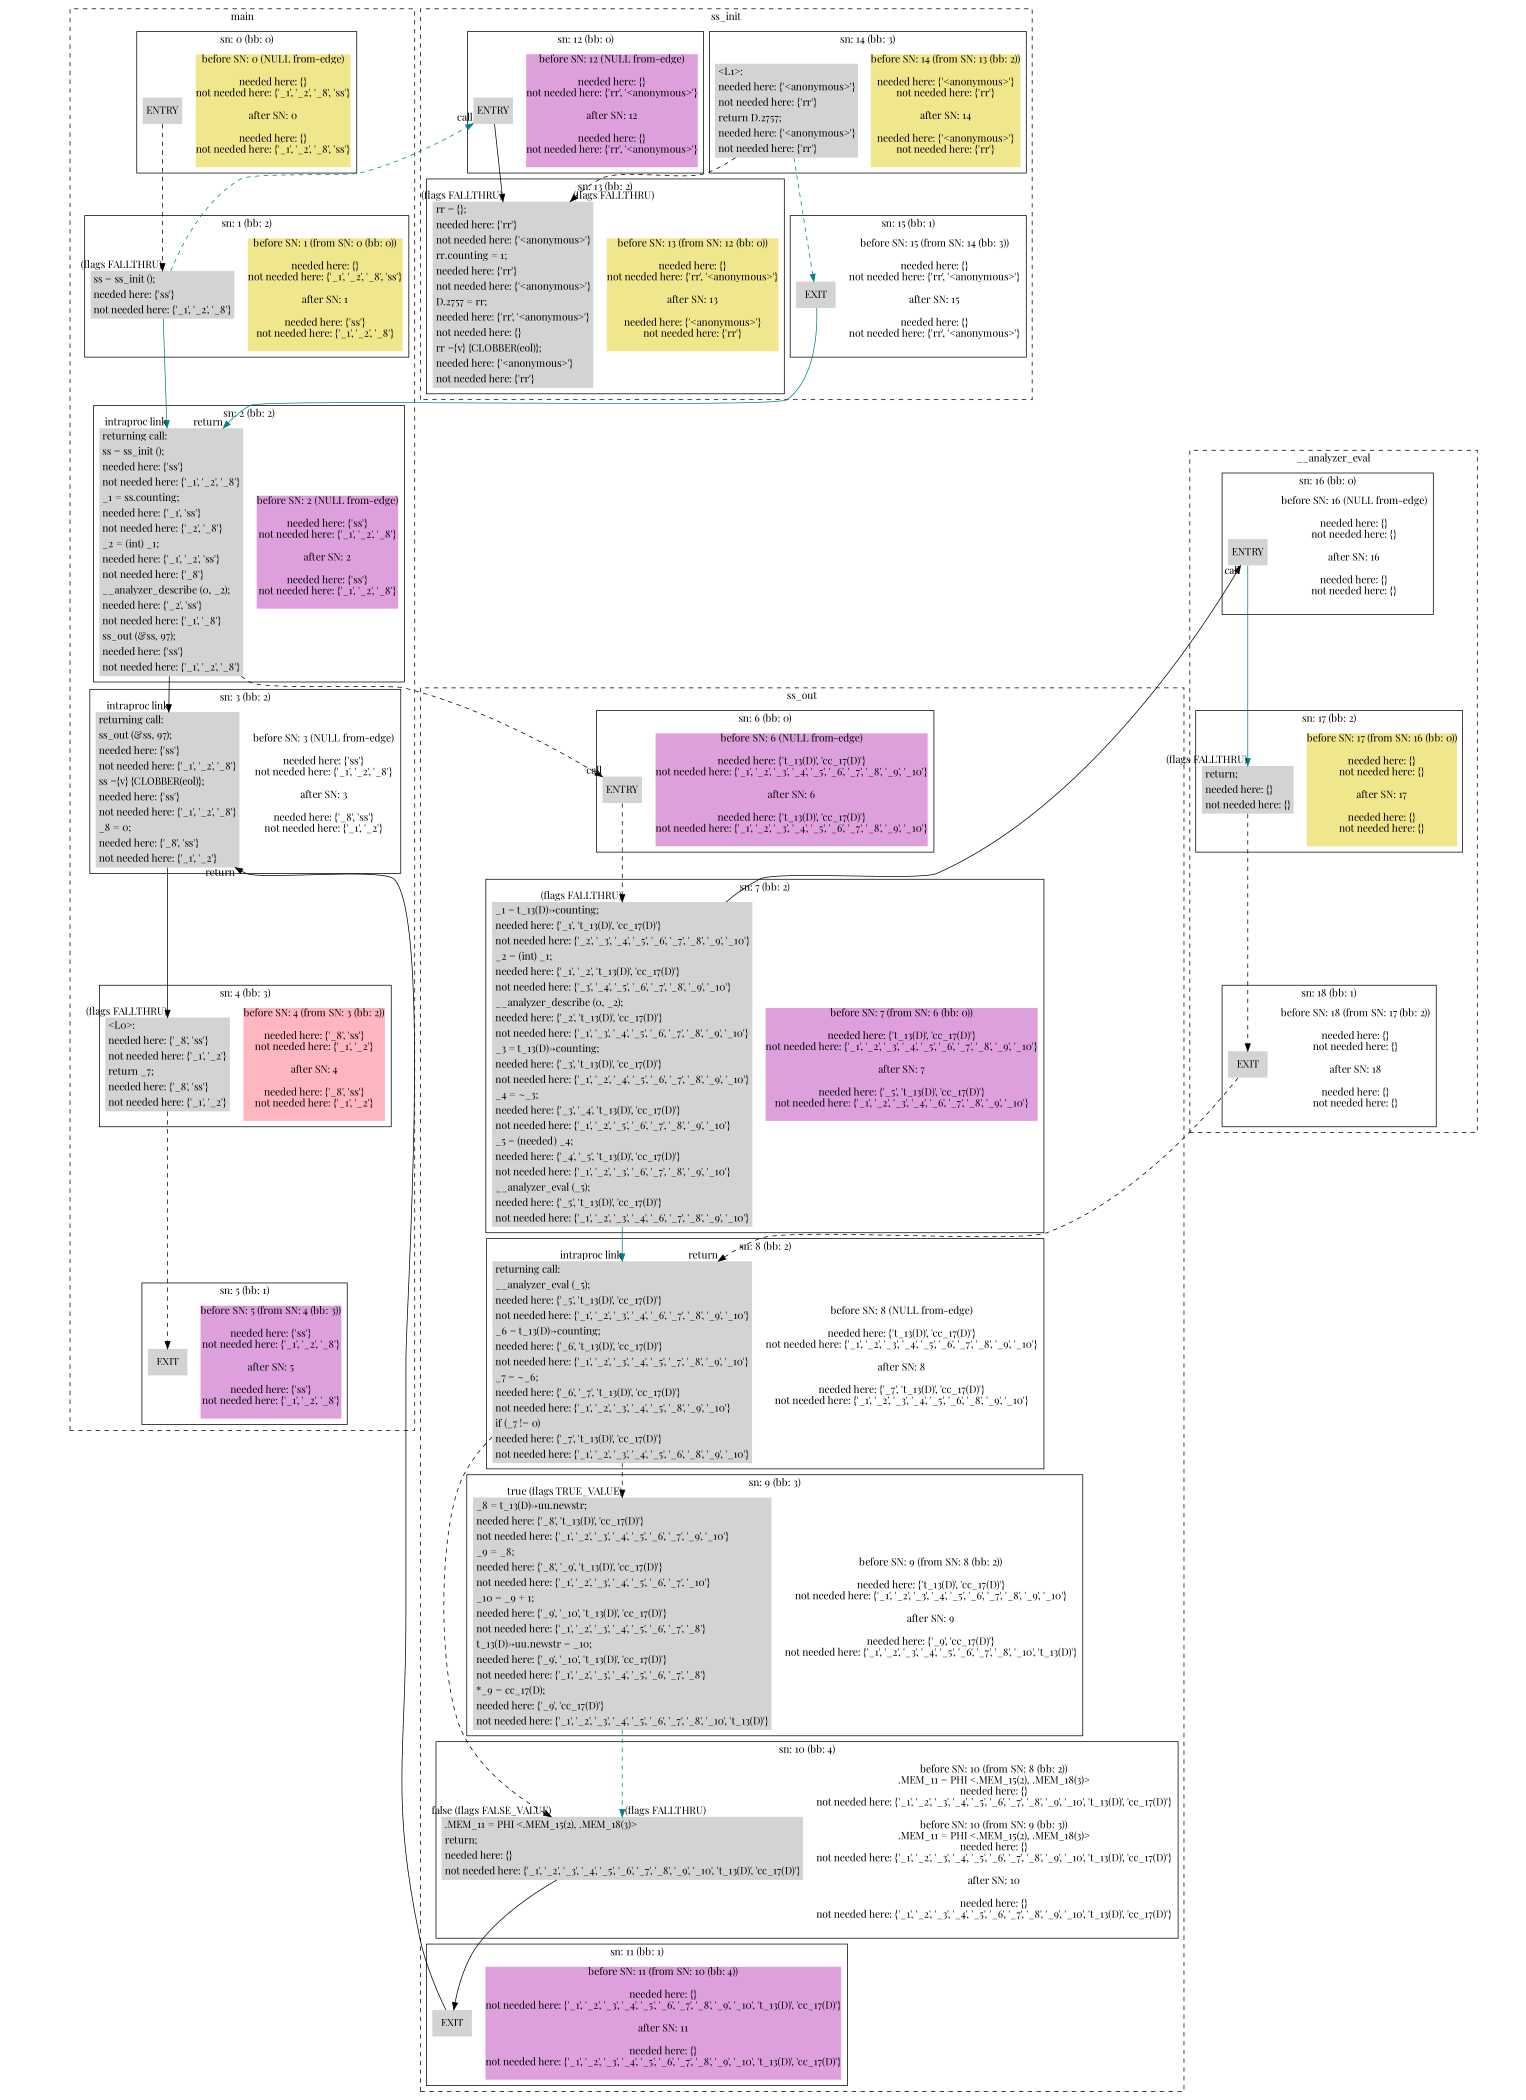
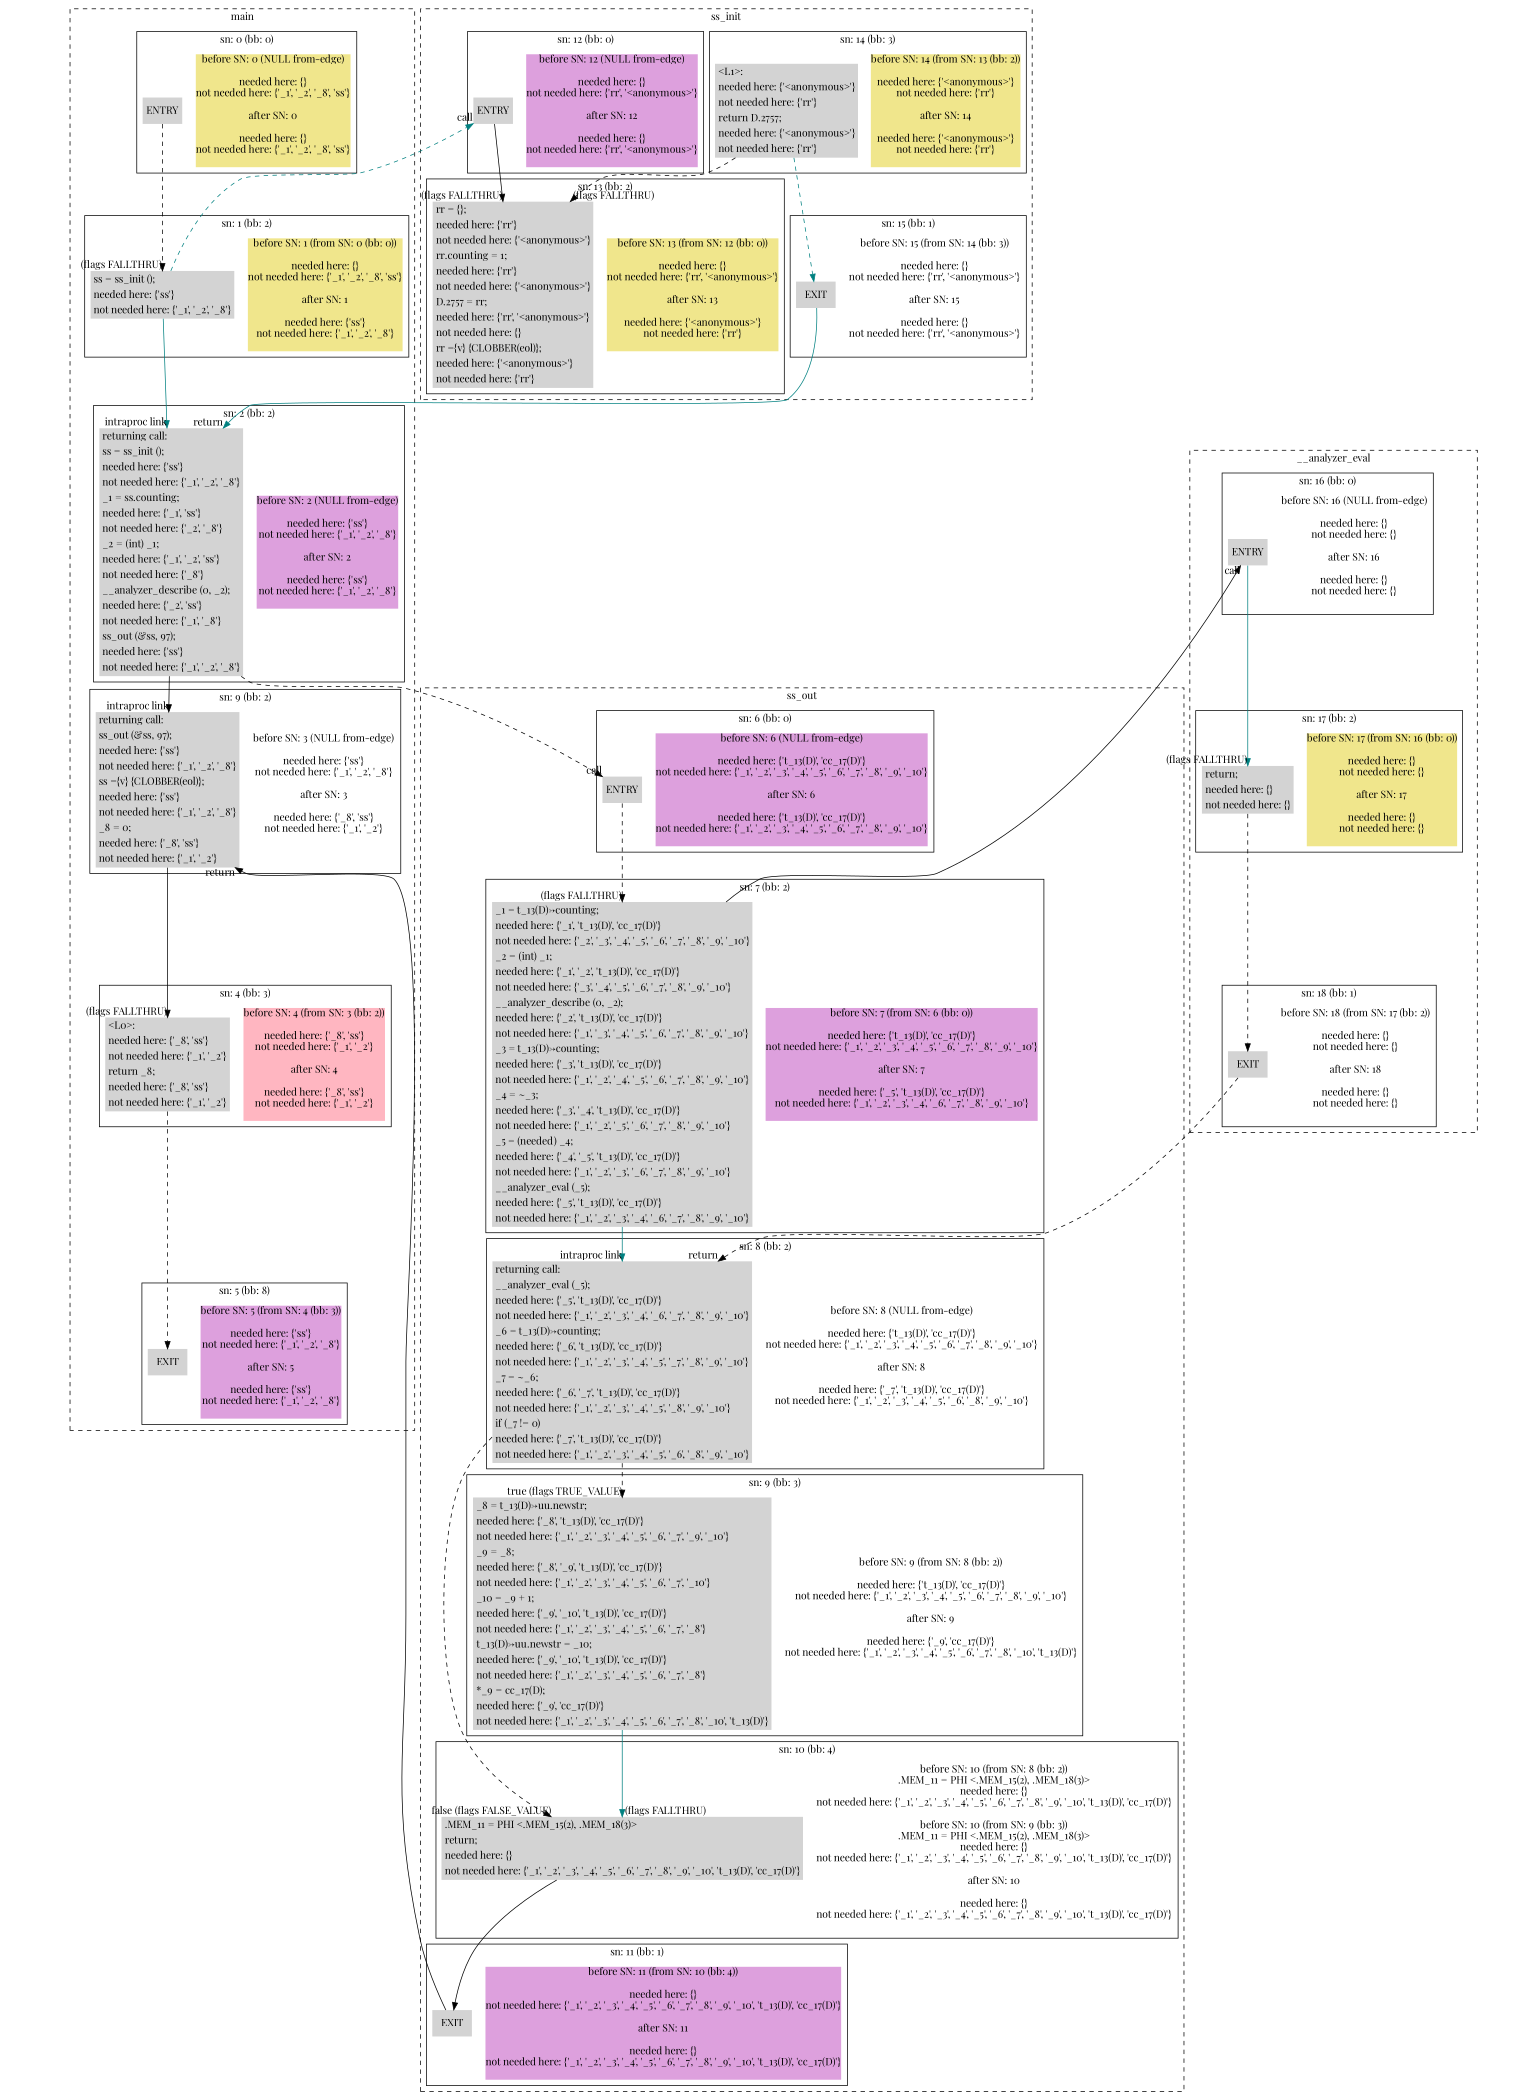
(245, 698) -> (245, 698)
(131, 1072) -> (132, 1072)
(245, 1291) -> (245, 1291)
(622, 1770) -> (622, 1770)
